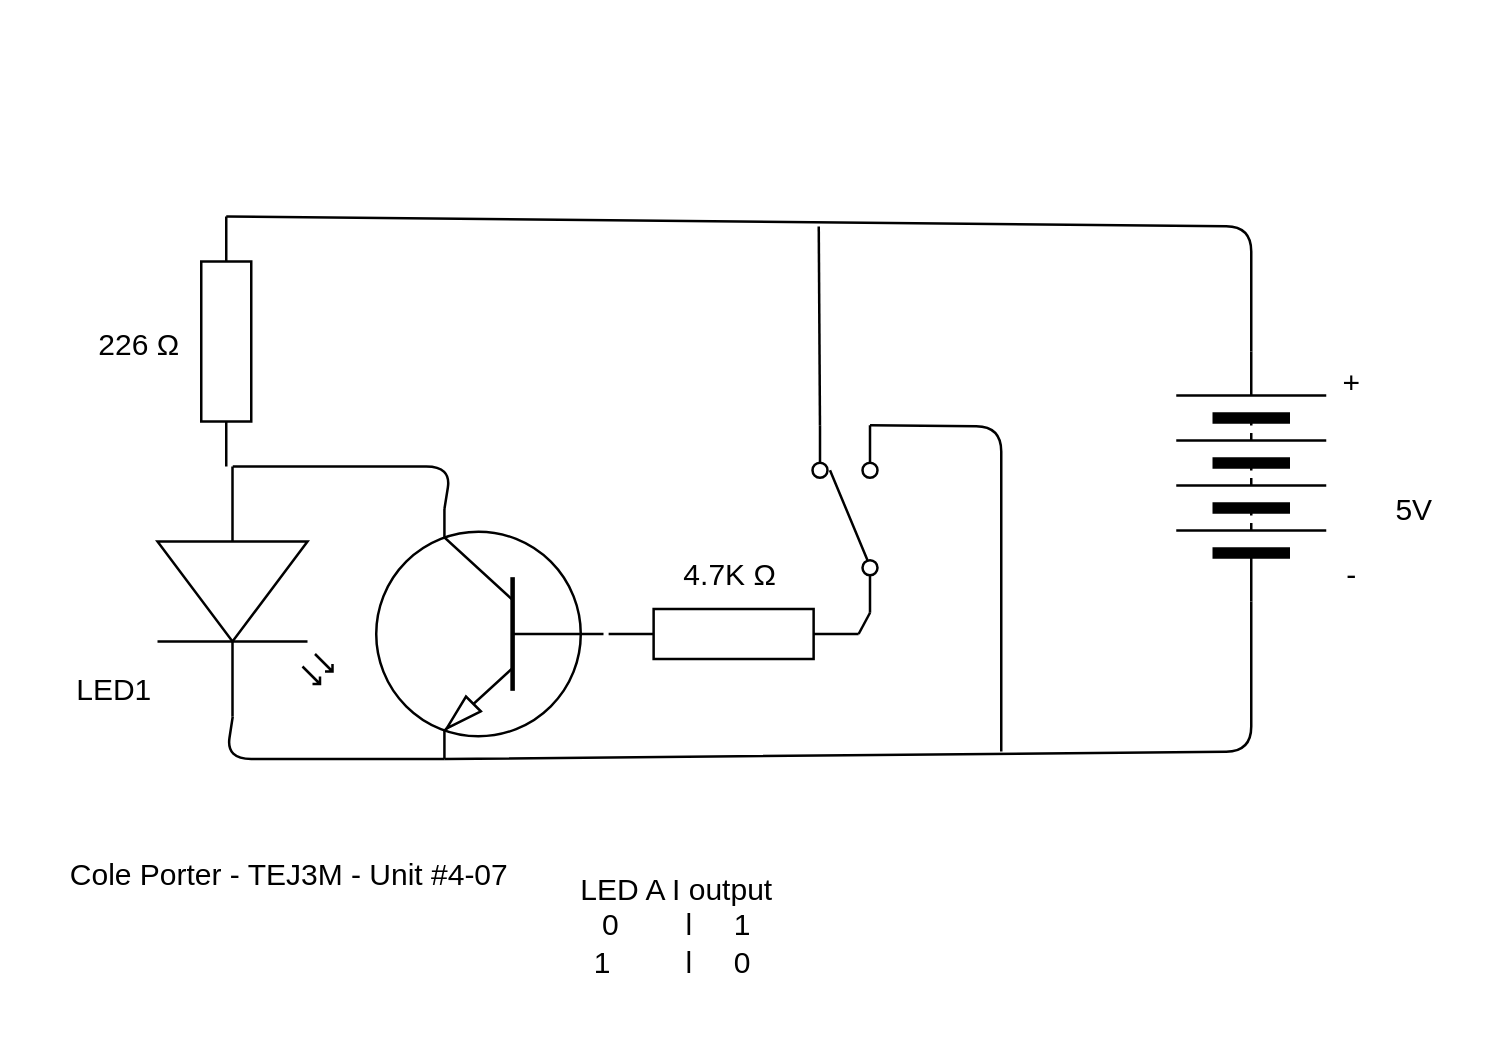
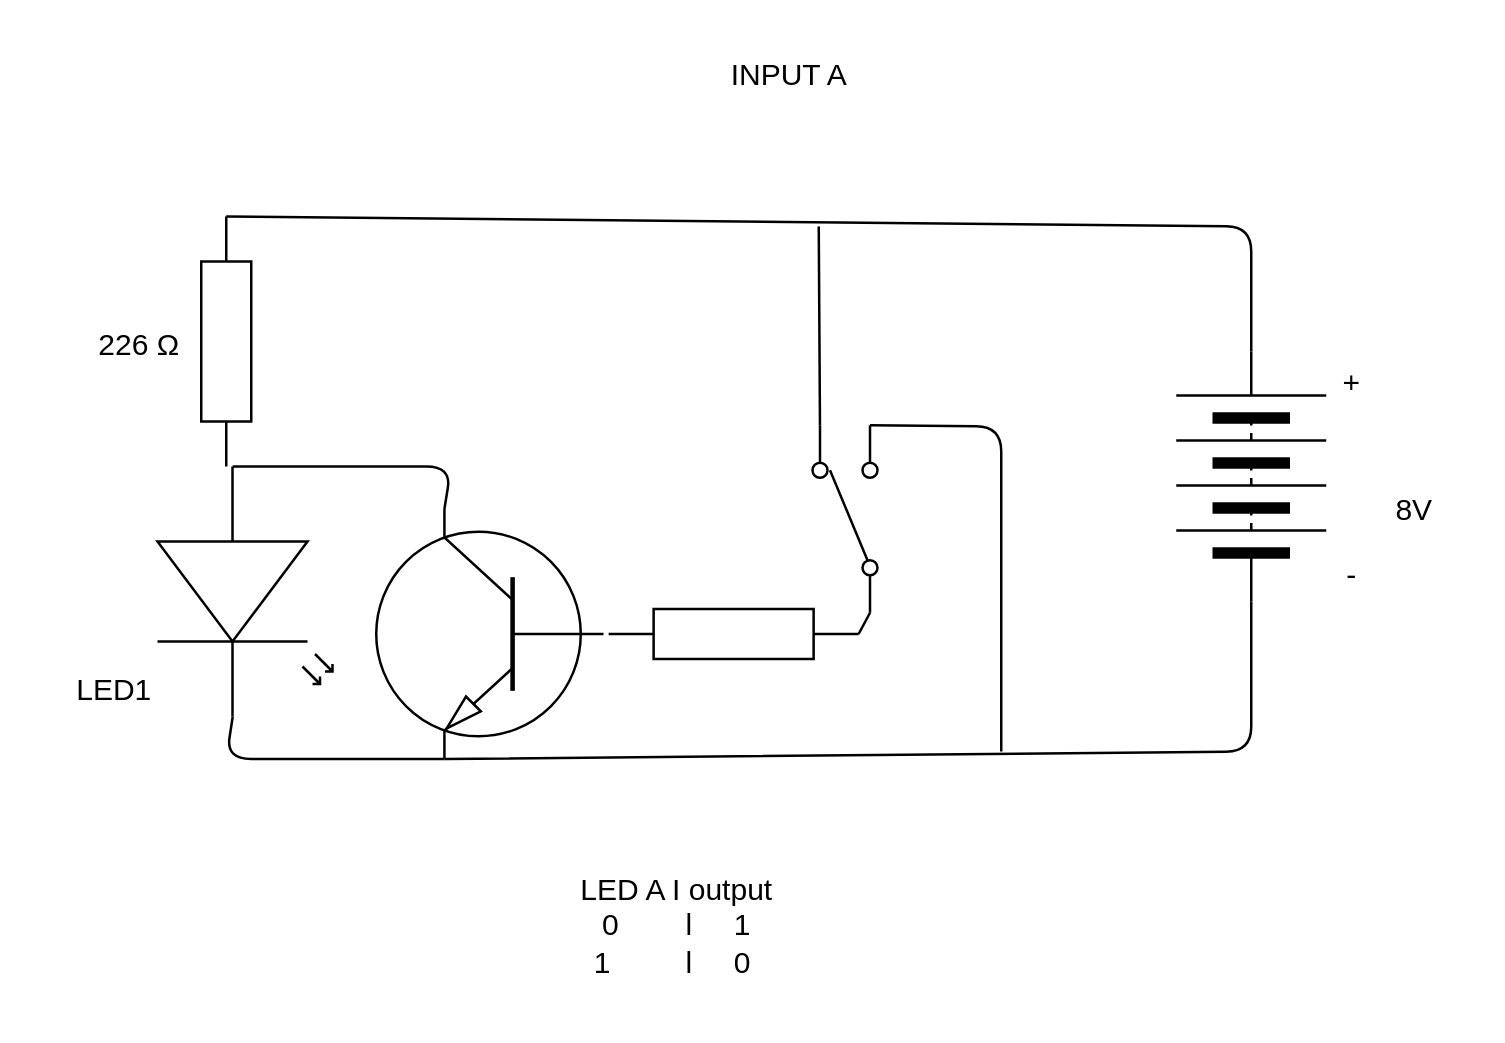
none -> (789, 76)
(1415, 511) -> (1415, 511)
(734, 576) -> none
(289, 876) -> none
